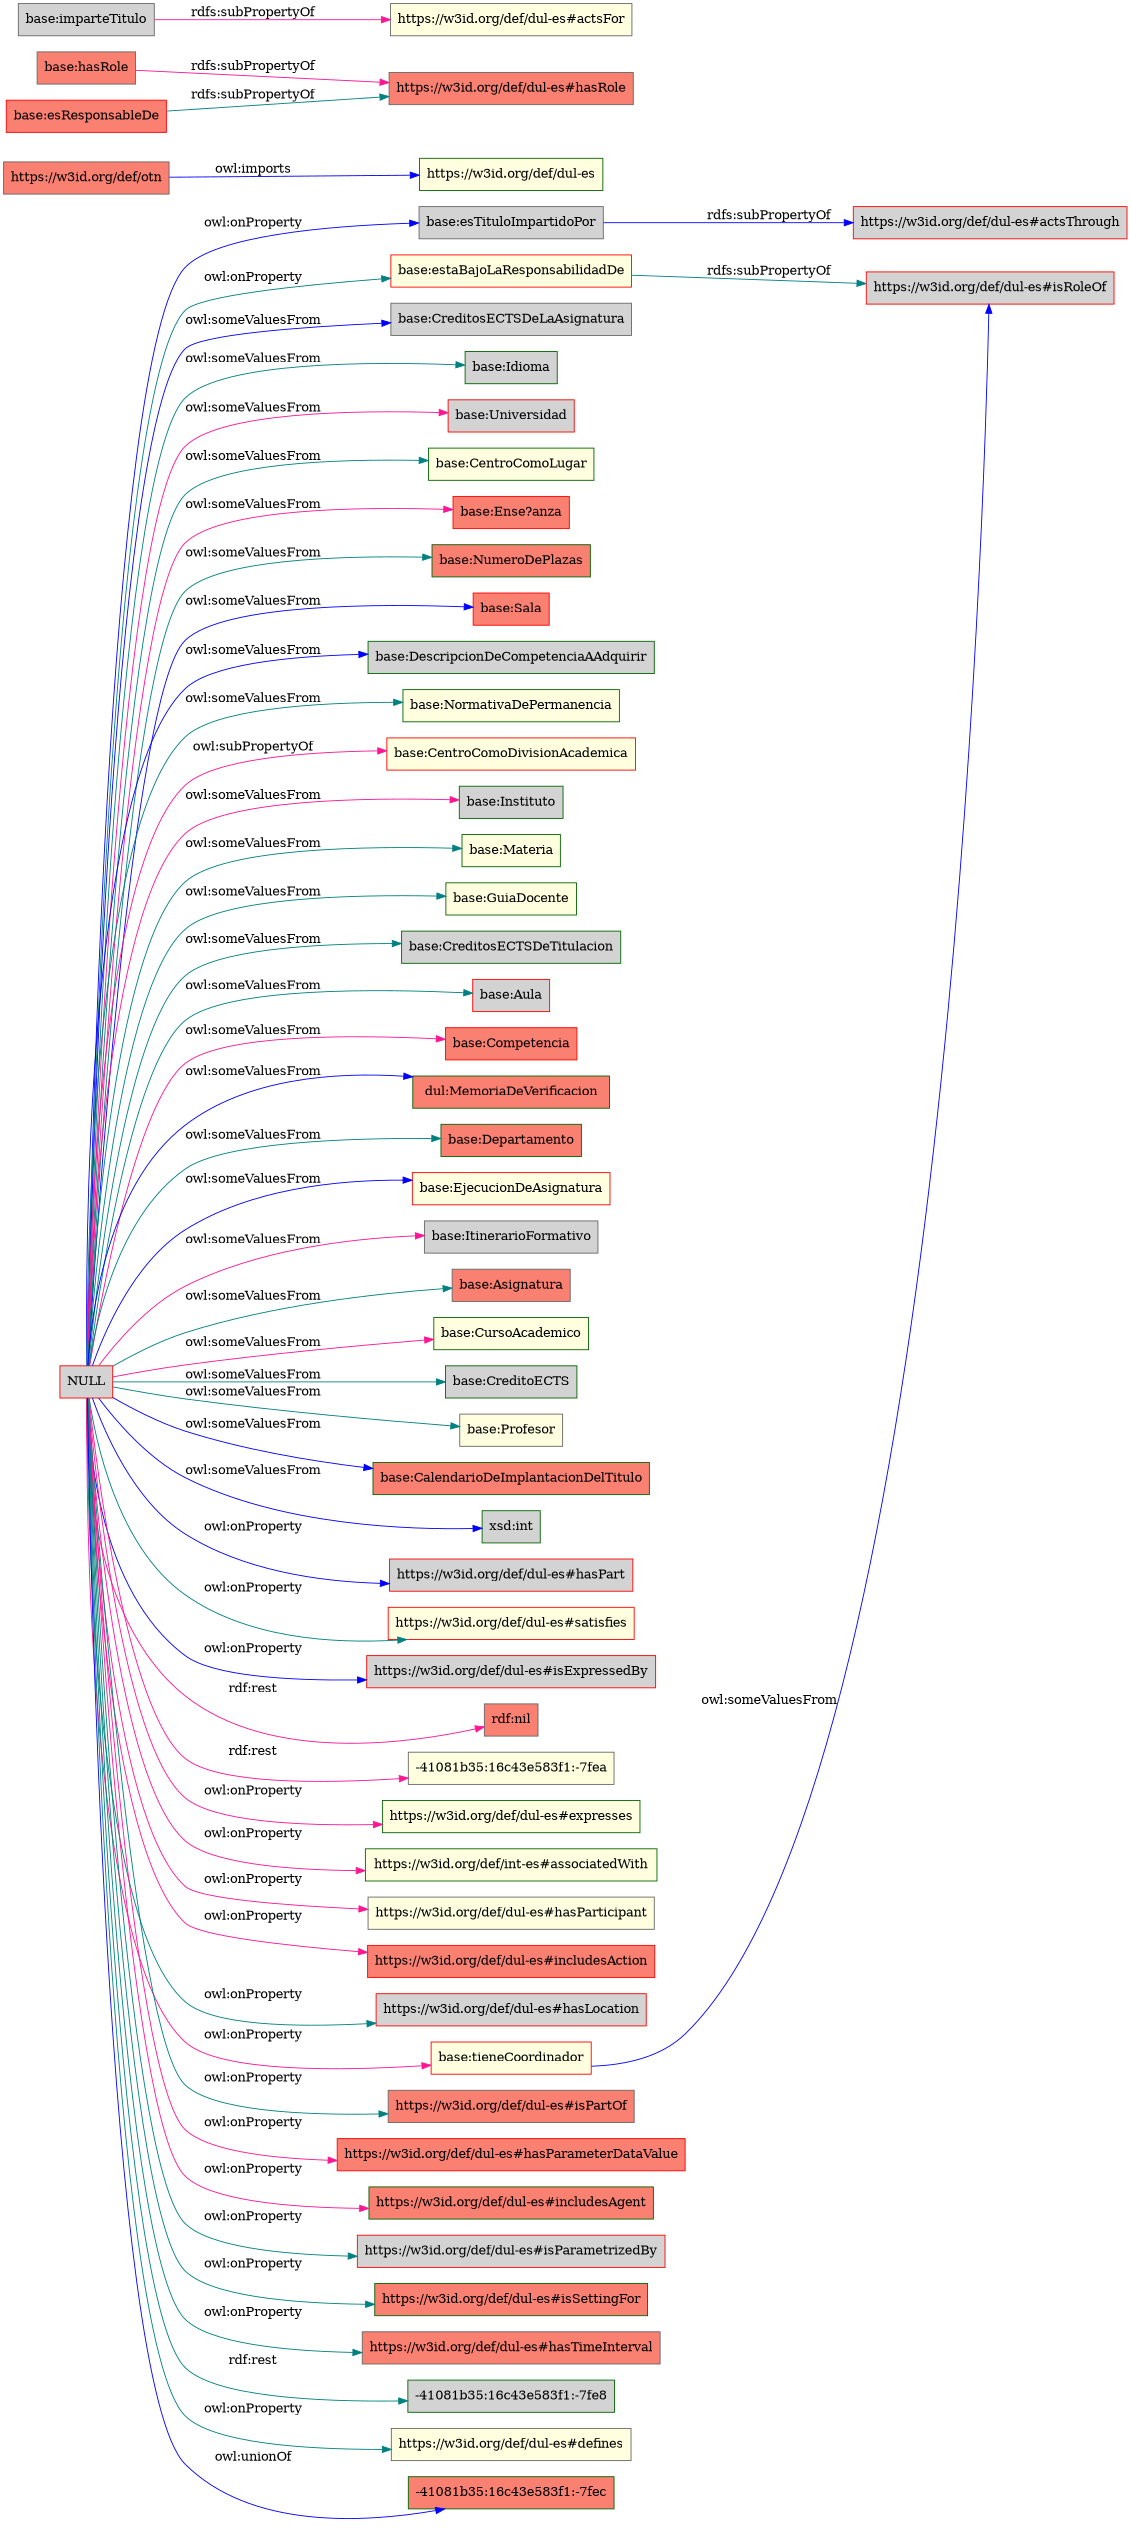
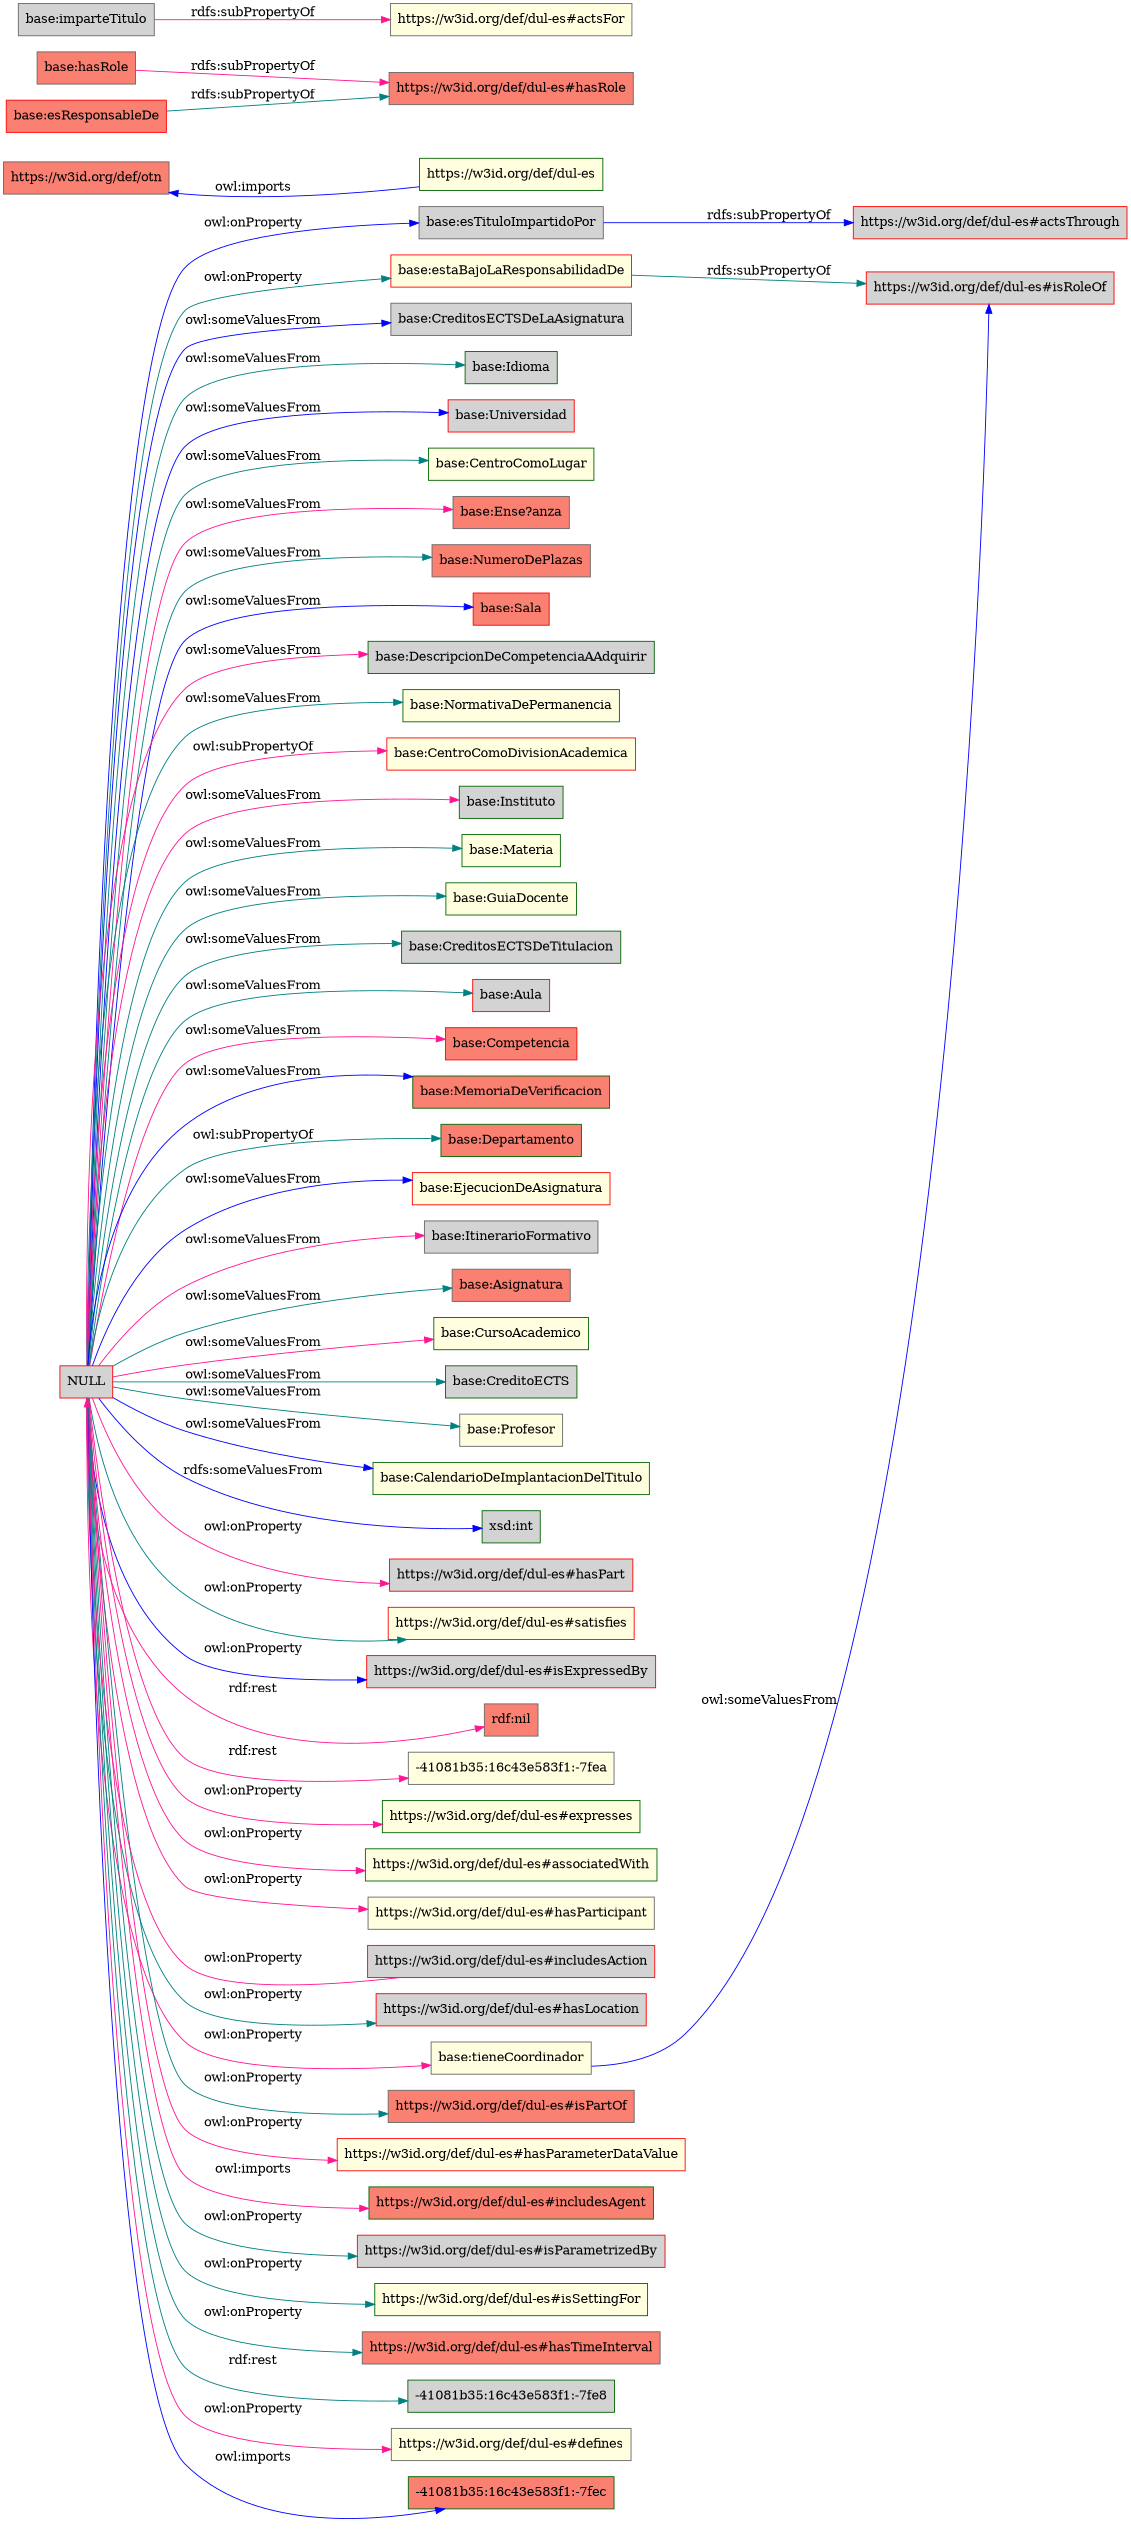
(290, 176) -> (299, 196)
(511, 513) -> (511, 513)
(511, 561) -> (511, 561)
(132, 684) -> (132, 684)
(165, 722) -> (165, 722)
(511, 1092) -> (511, 1092)
(253, 1135) -> (253, 1135)
(253, 1471) -> (253, 1471)
(511, 1479) -> (511, 1479)
(201, 1543) -> (201, 1543)
(130, 1789) -> (146, 1897)
(511, 1865) -> (511, 1865)
(511, 1962) -> (511, 1962)
(511, 2058) -> (511, 2058)
(511, 2155) -> (511, 2155)
(130, 2165) -> (130, 2165)
(253, 2169) -> (253, 2169)
(511, 2300) -> (511, 2300)
(253, 2457) -> (253, 2457)
